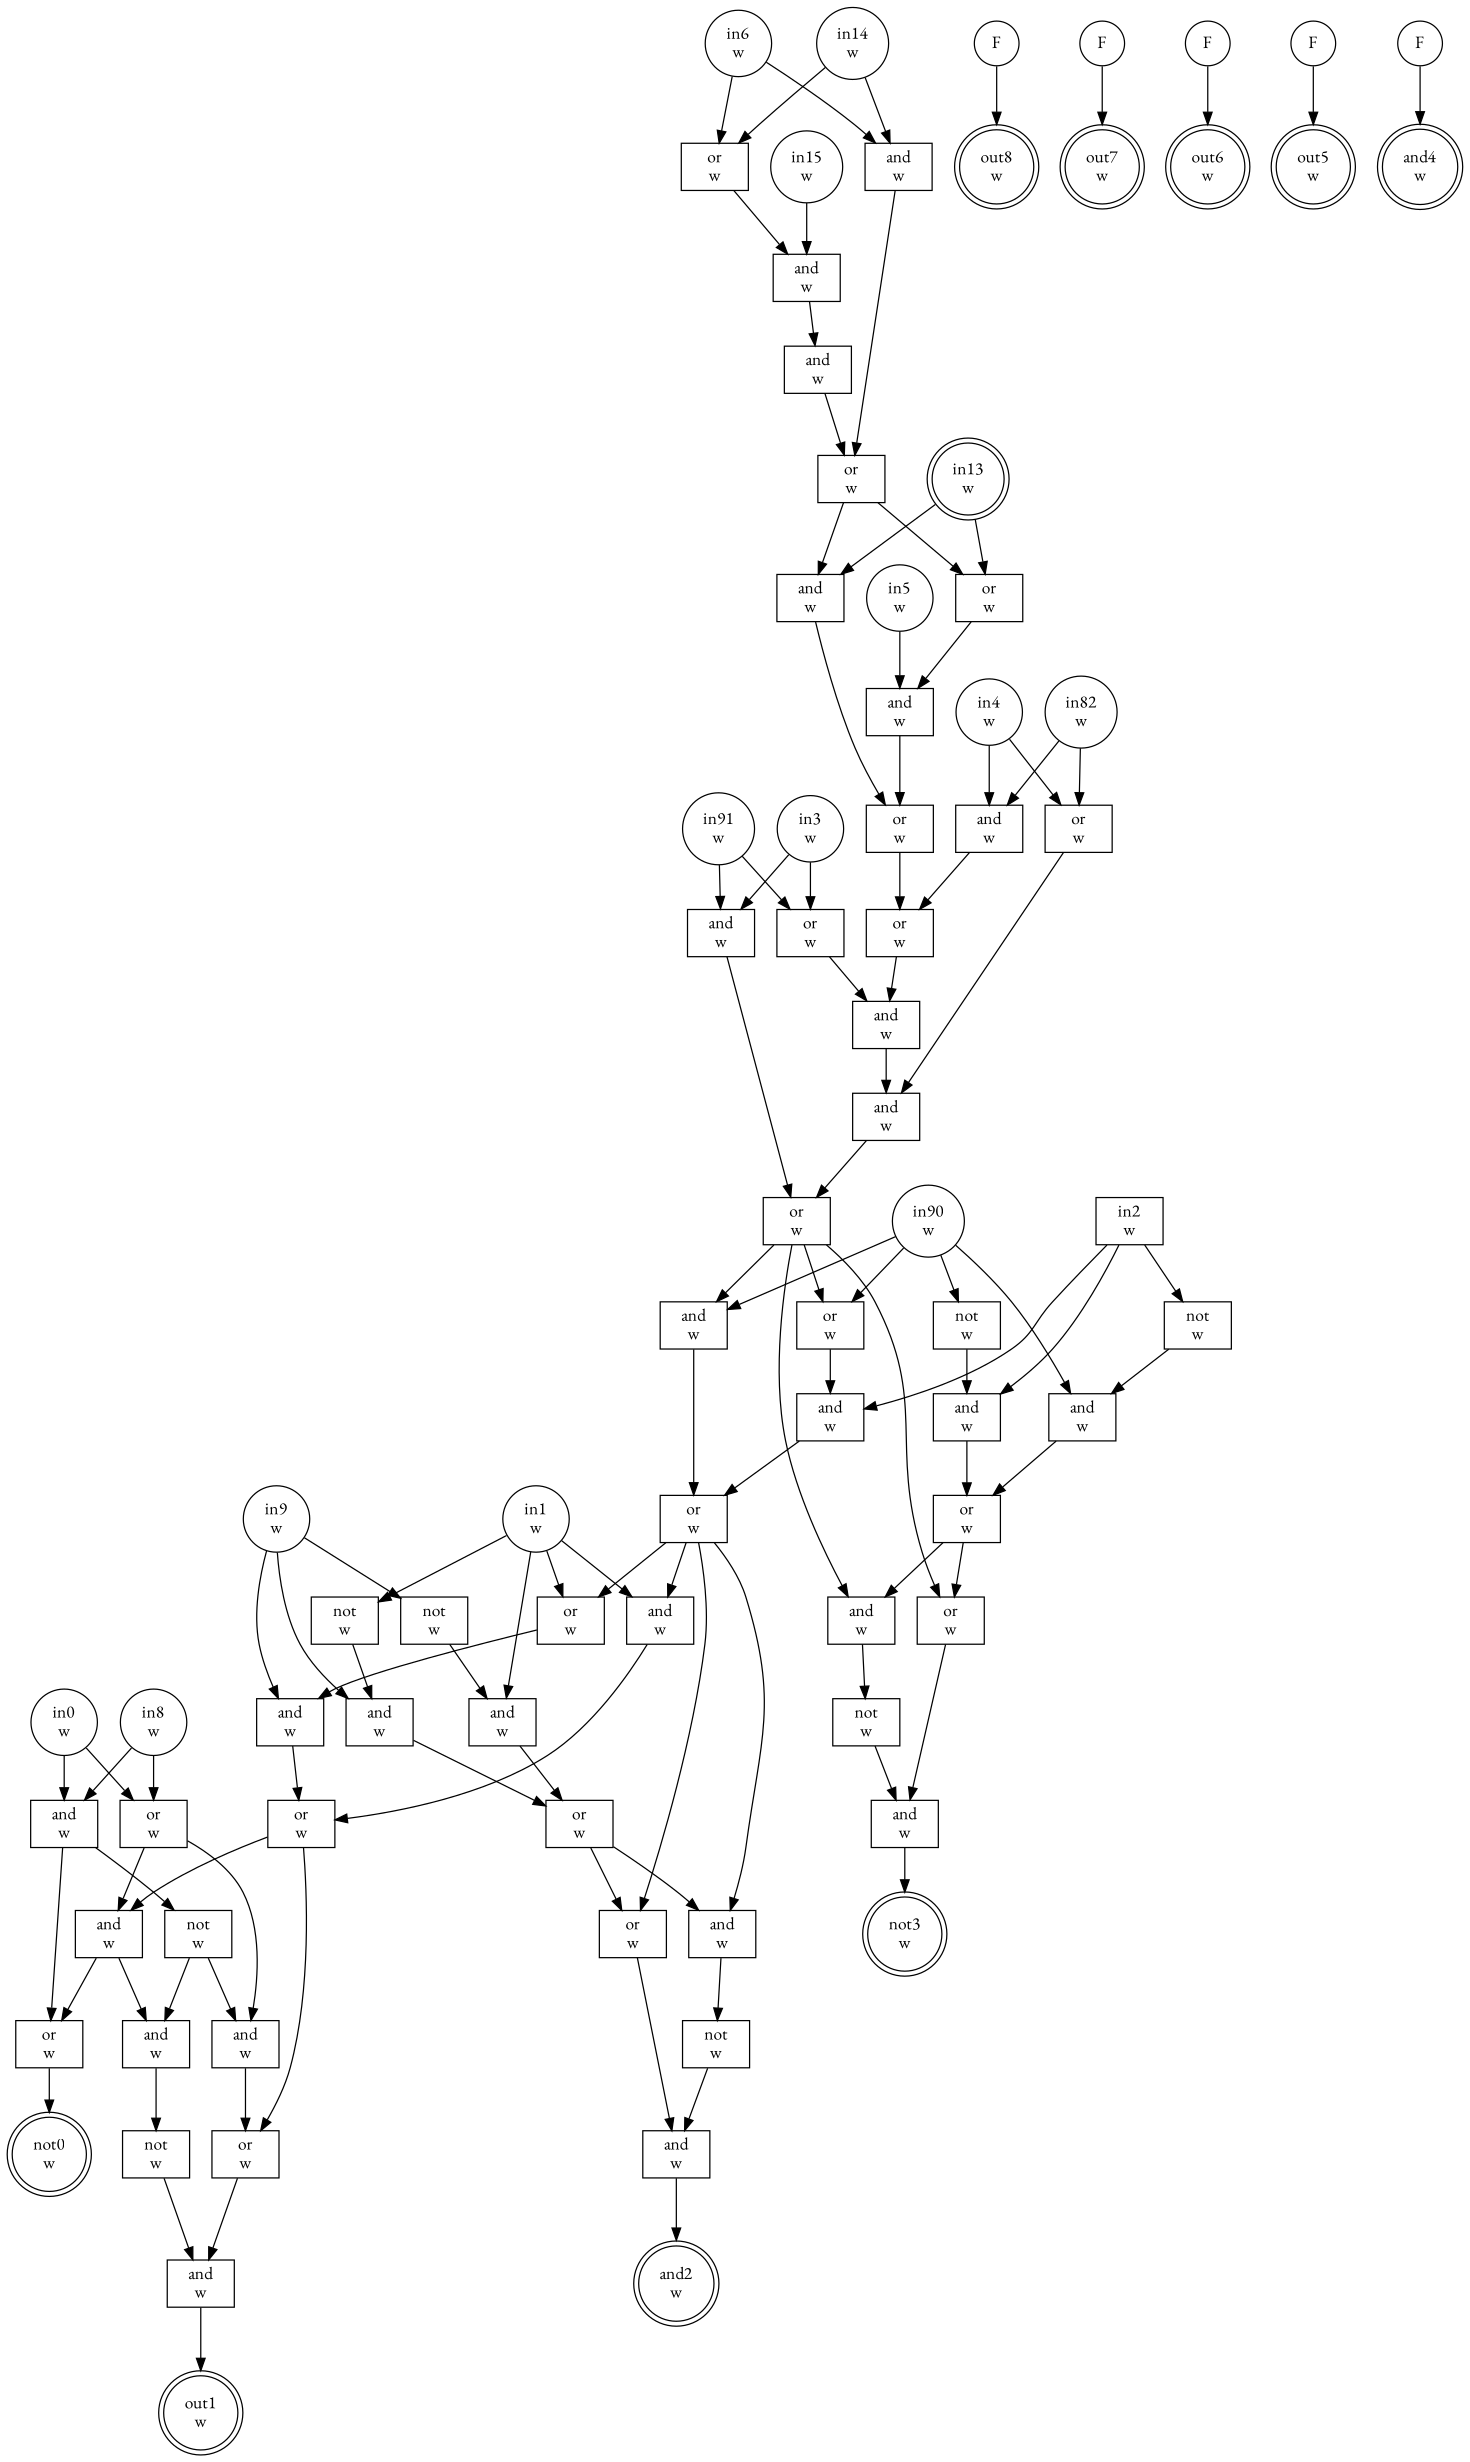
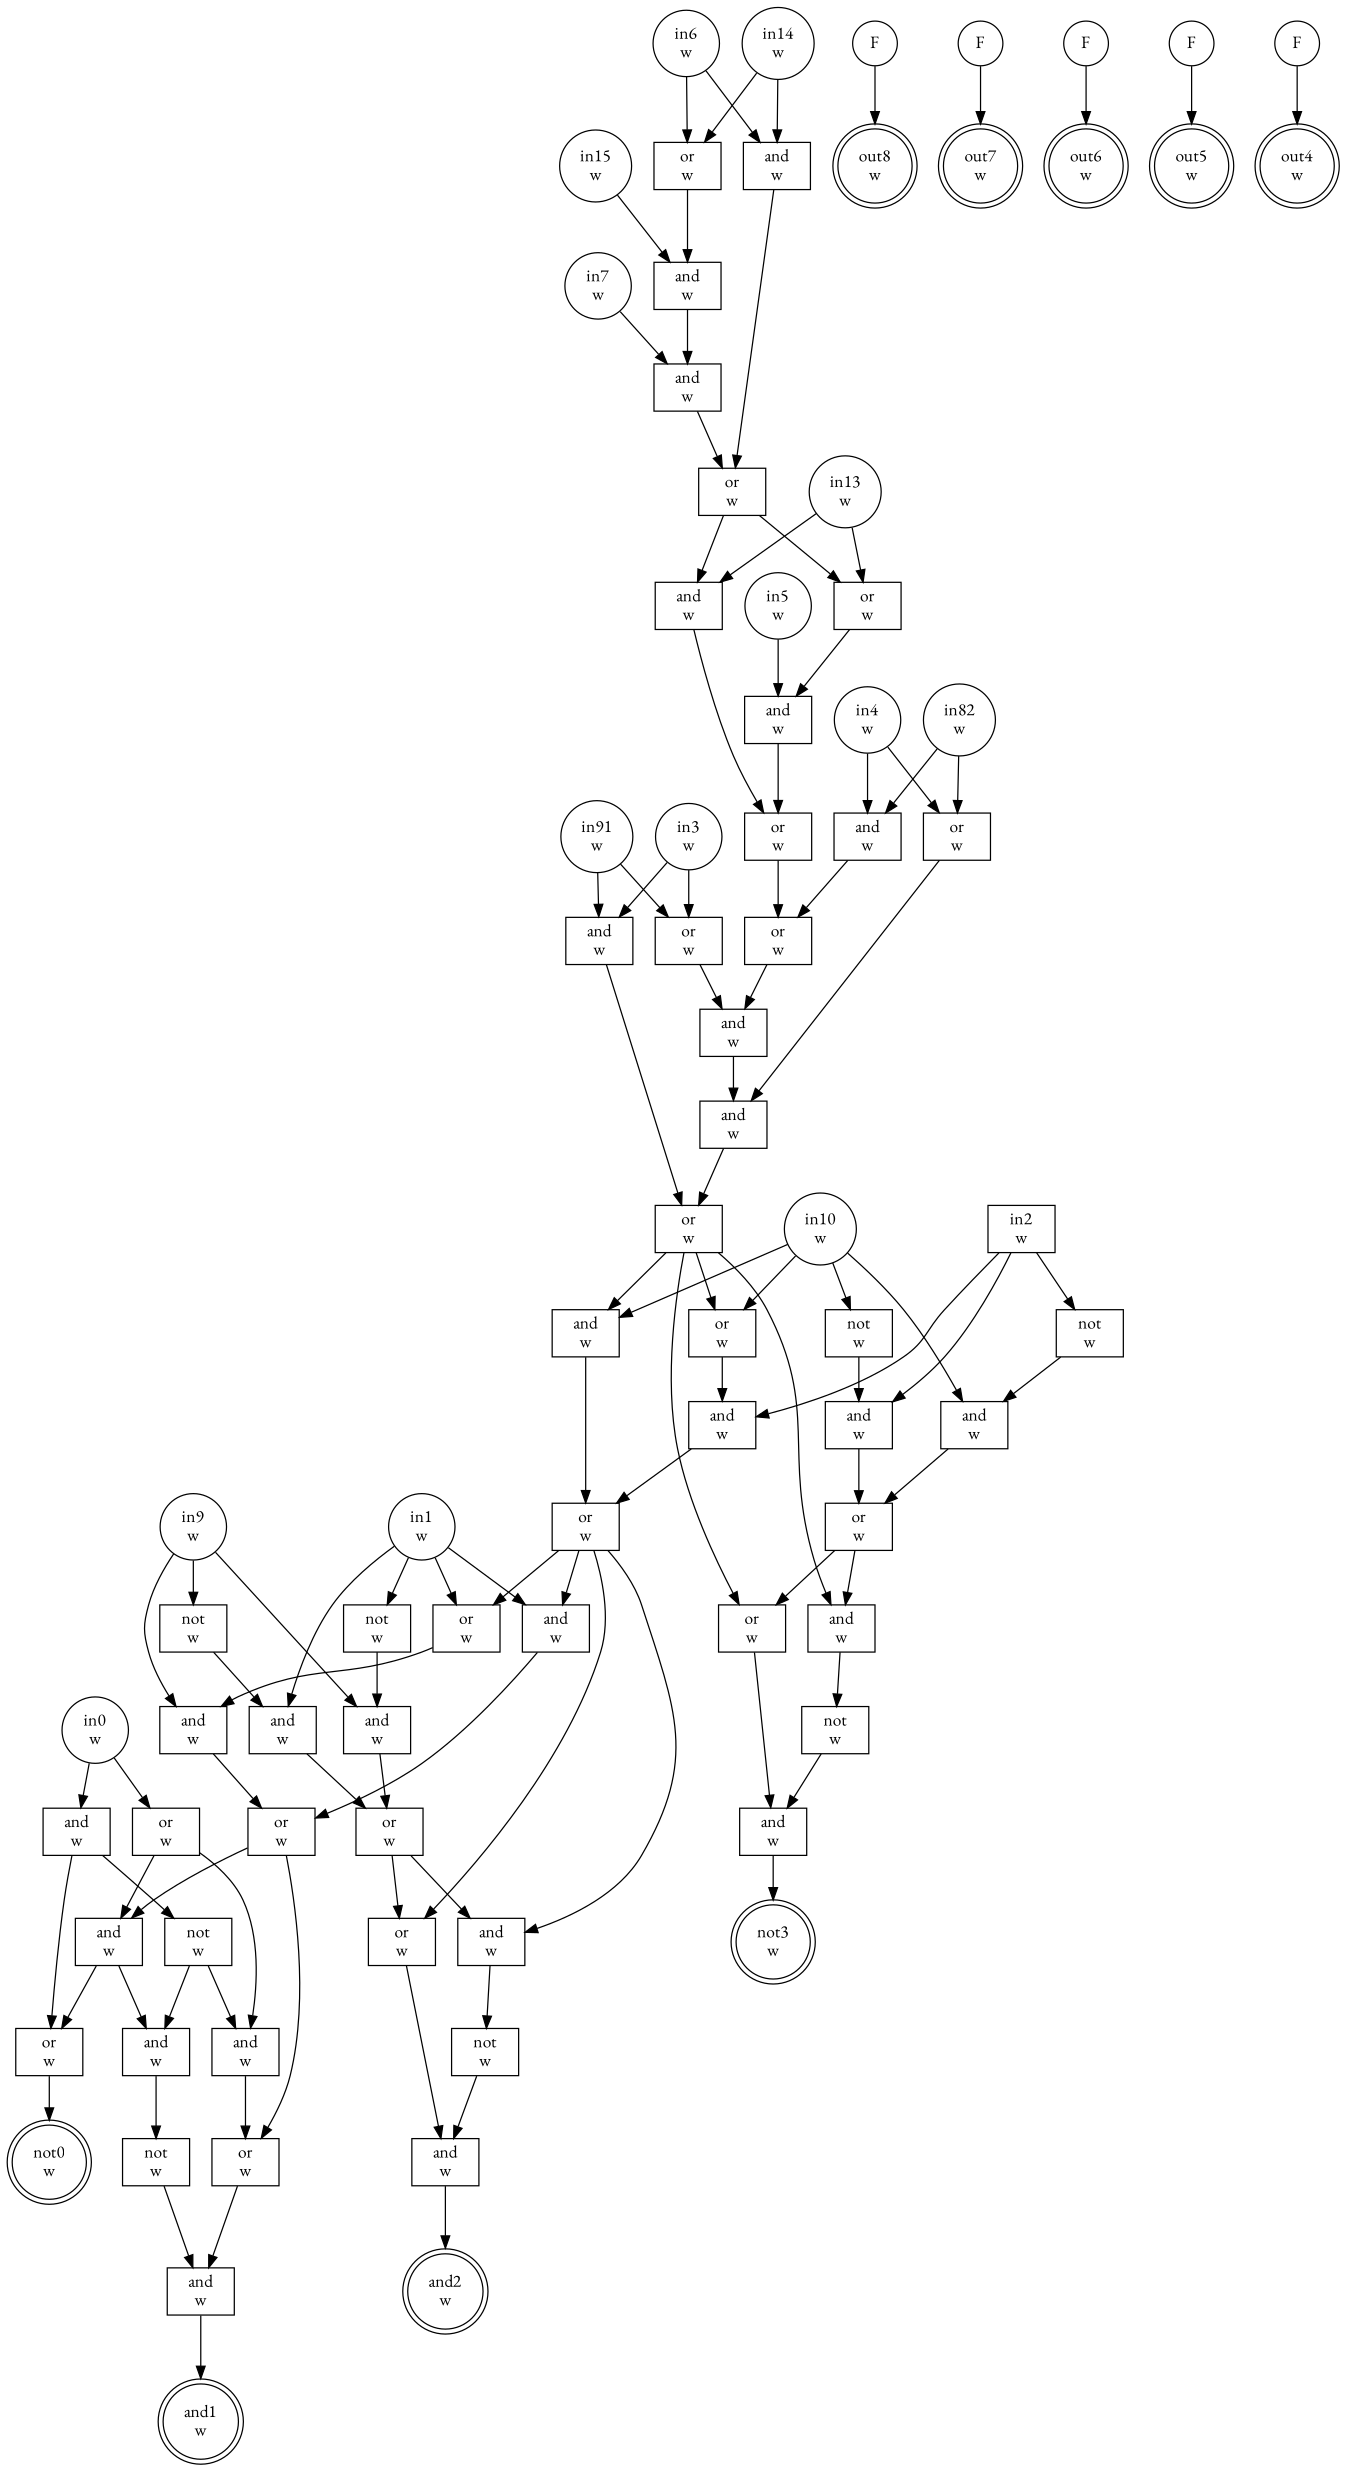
(1420, 167) -> (1297, 166)
none -> (598, 286)
(968, 479) -> (845, 492)
(928, 1221) -> (820, 1229)
(154, 1722) -> none
(201, 2413) -> (201, 2422)
